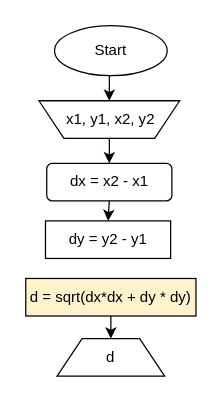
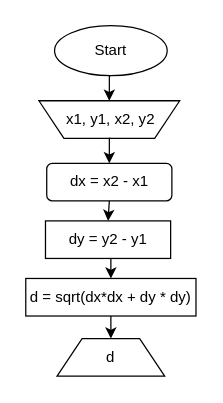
none -> (111, 263)
(111, 297) -> (111, 297)
